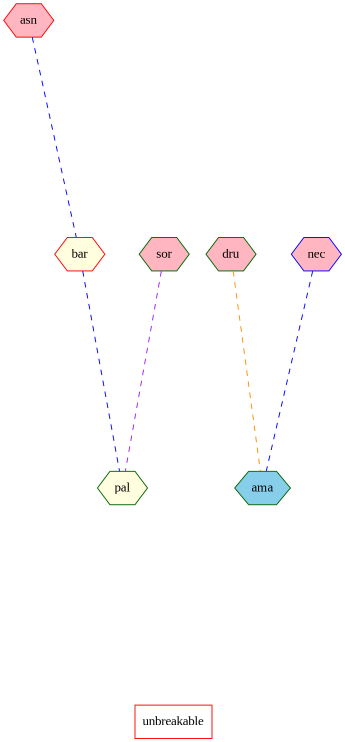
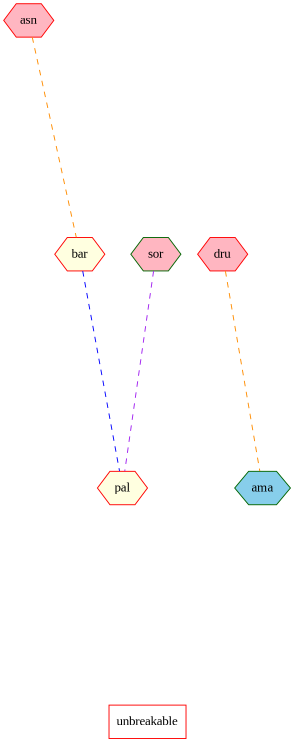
(54, 137) -> (54, 137)
(231, 254) -> (223, 254)
(316, 254) -> none
(122, 488) -> (122, 488)
